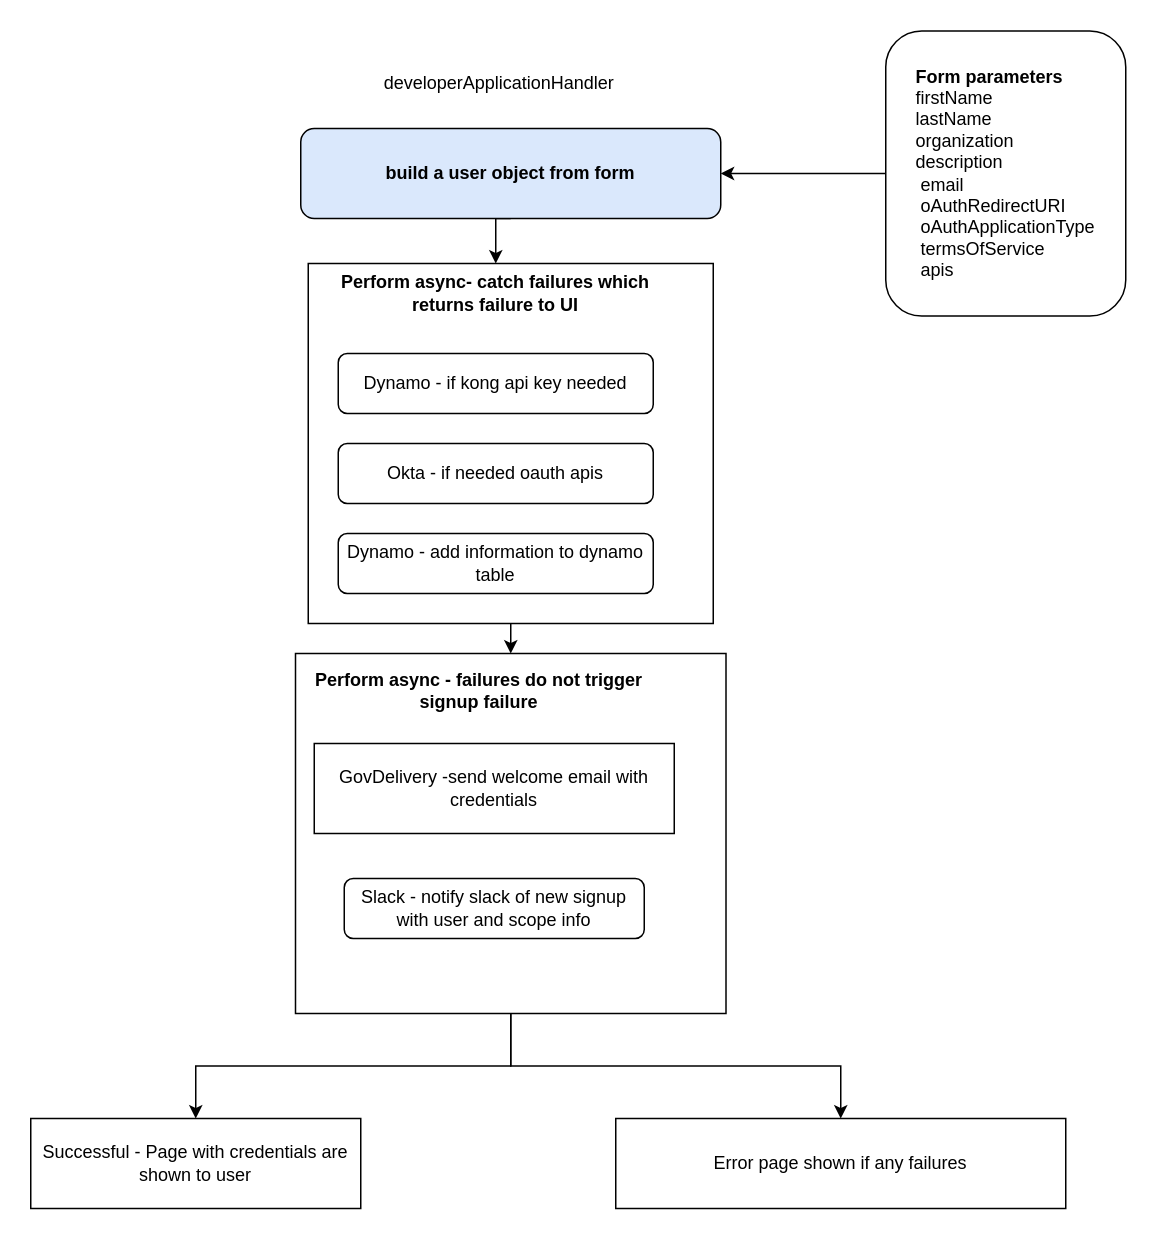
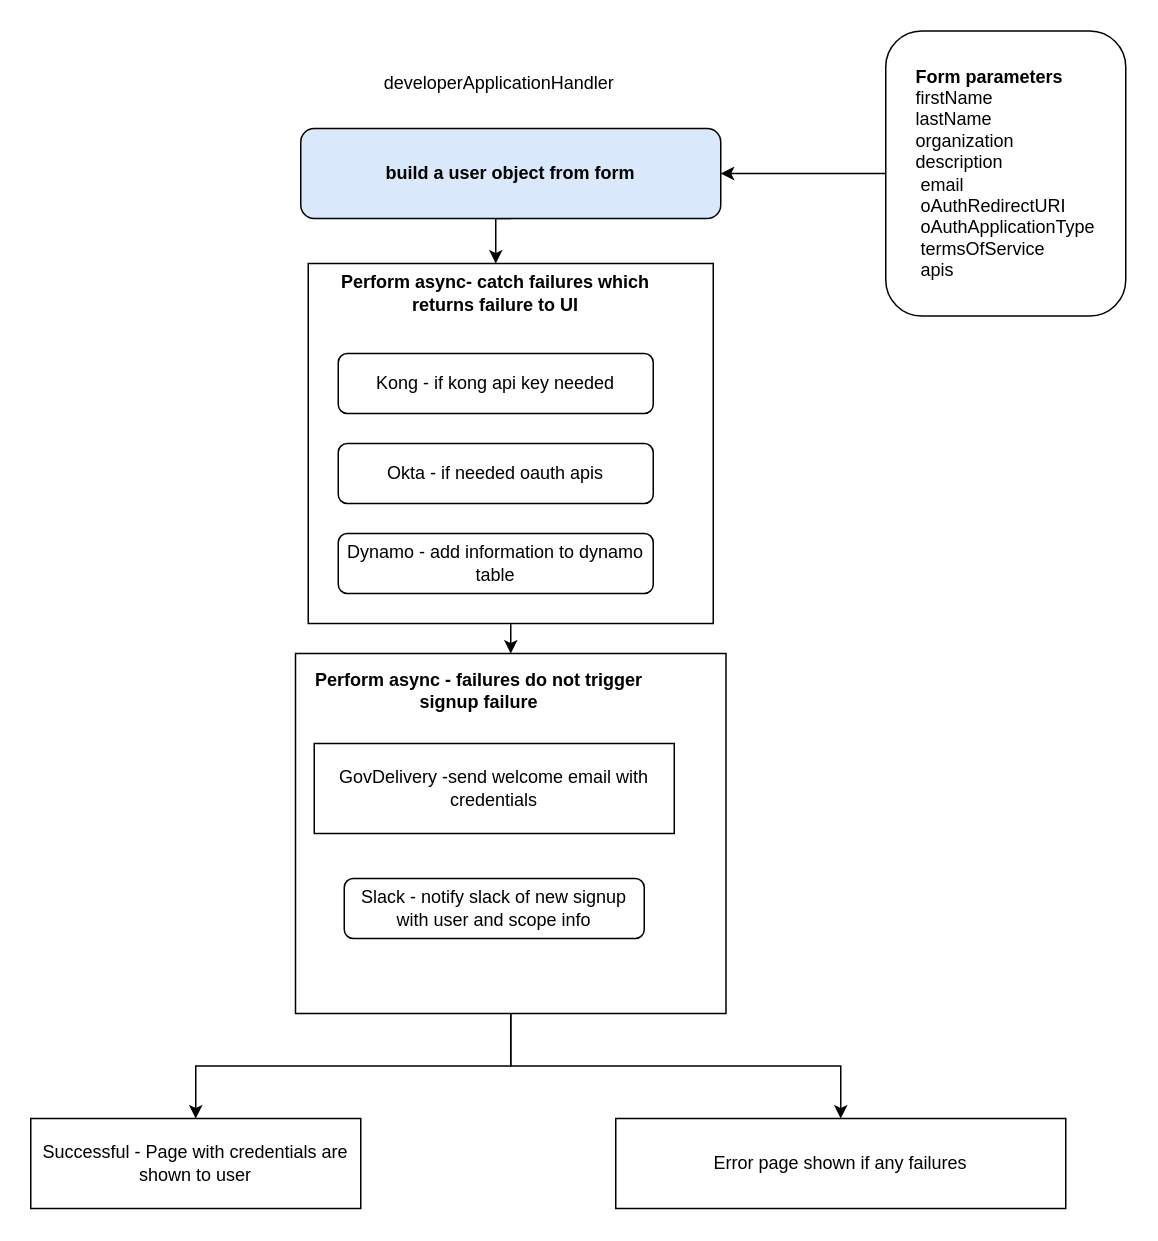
(496, 383) -> (496, 383)
